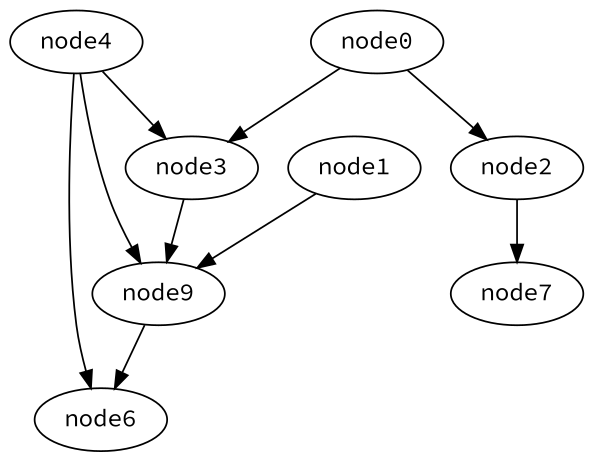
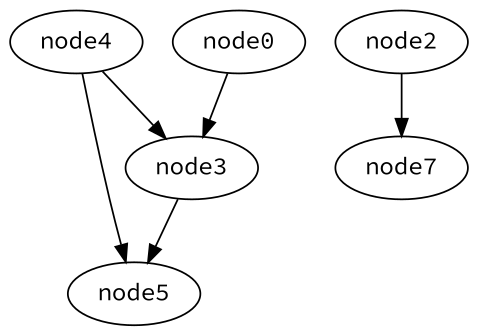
(440, 99) -> none
(354, 168) -> none
(159, 294) -> (134, 294)
(101, 420) -> none
